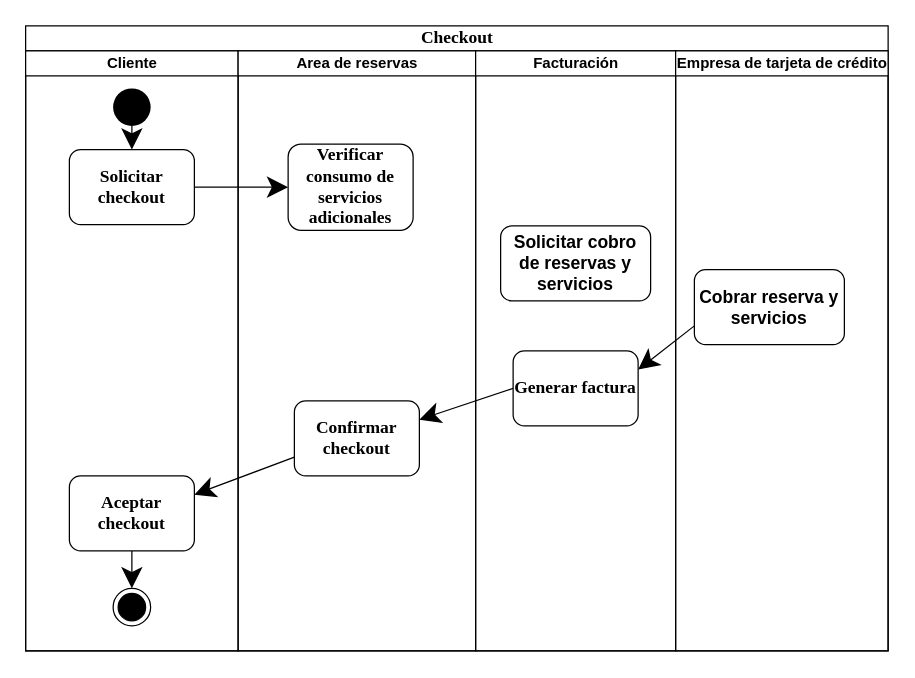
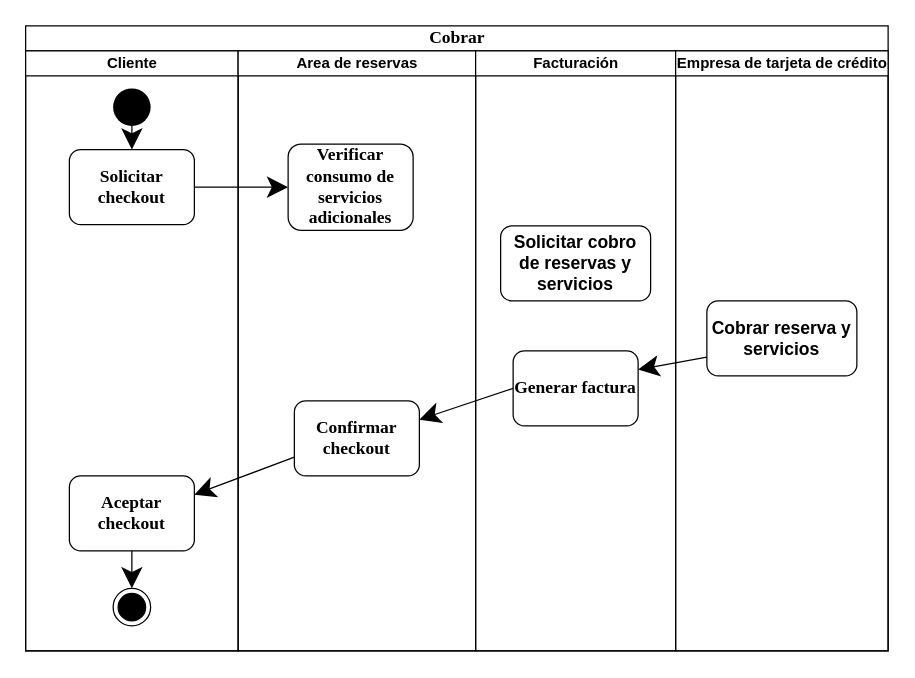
(458, 38) -> (458, 38)
(769, 307) -> (782, 338)
